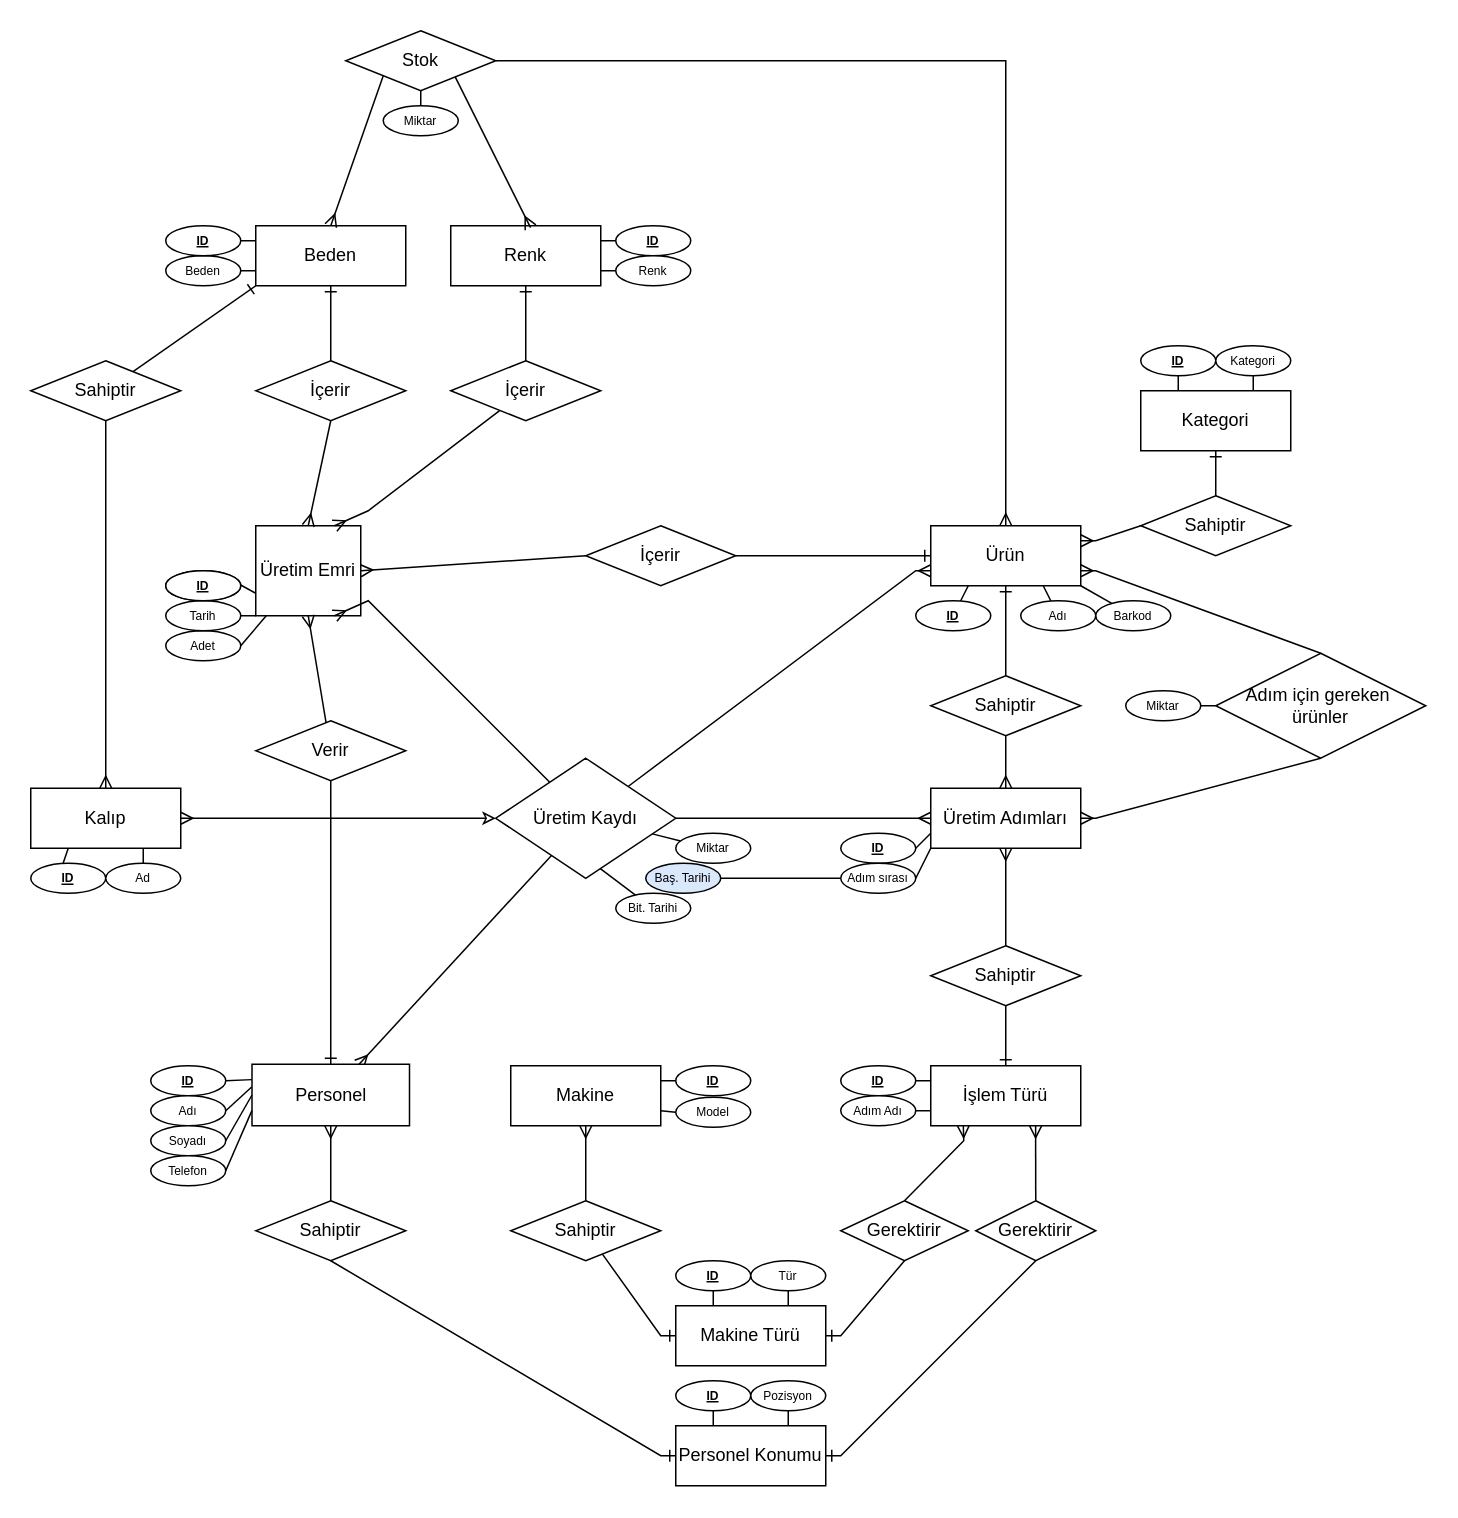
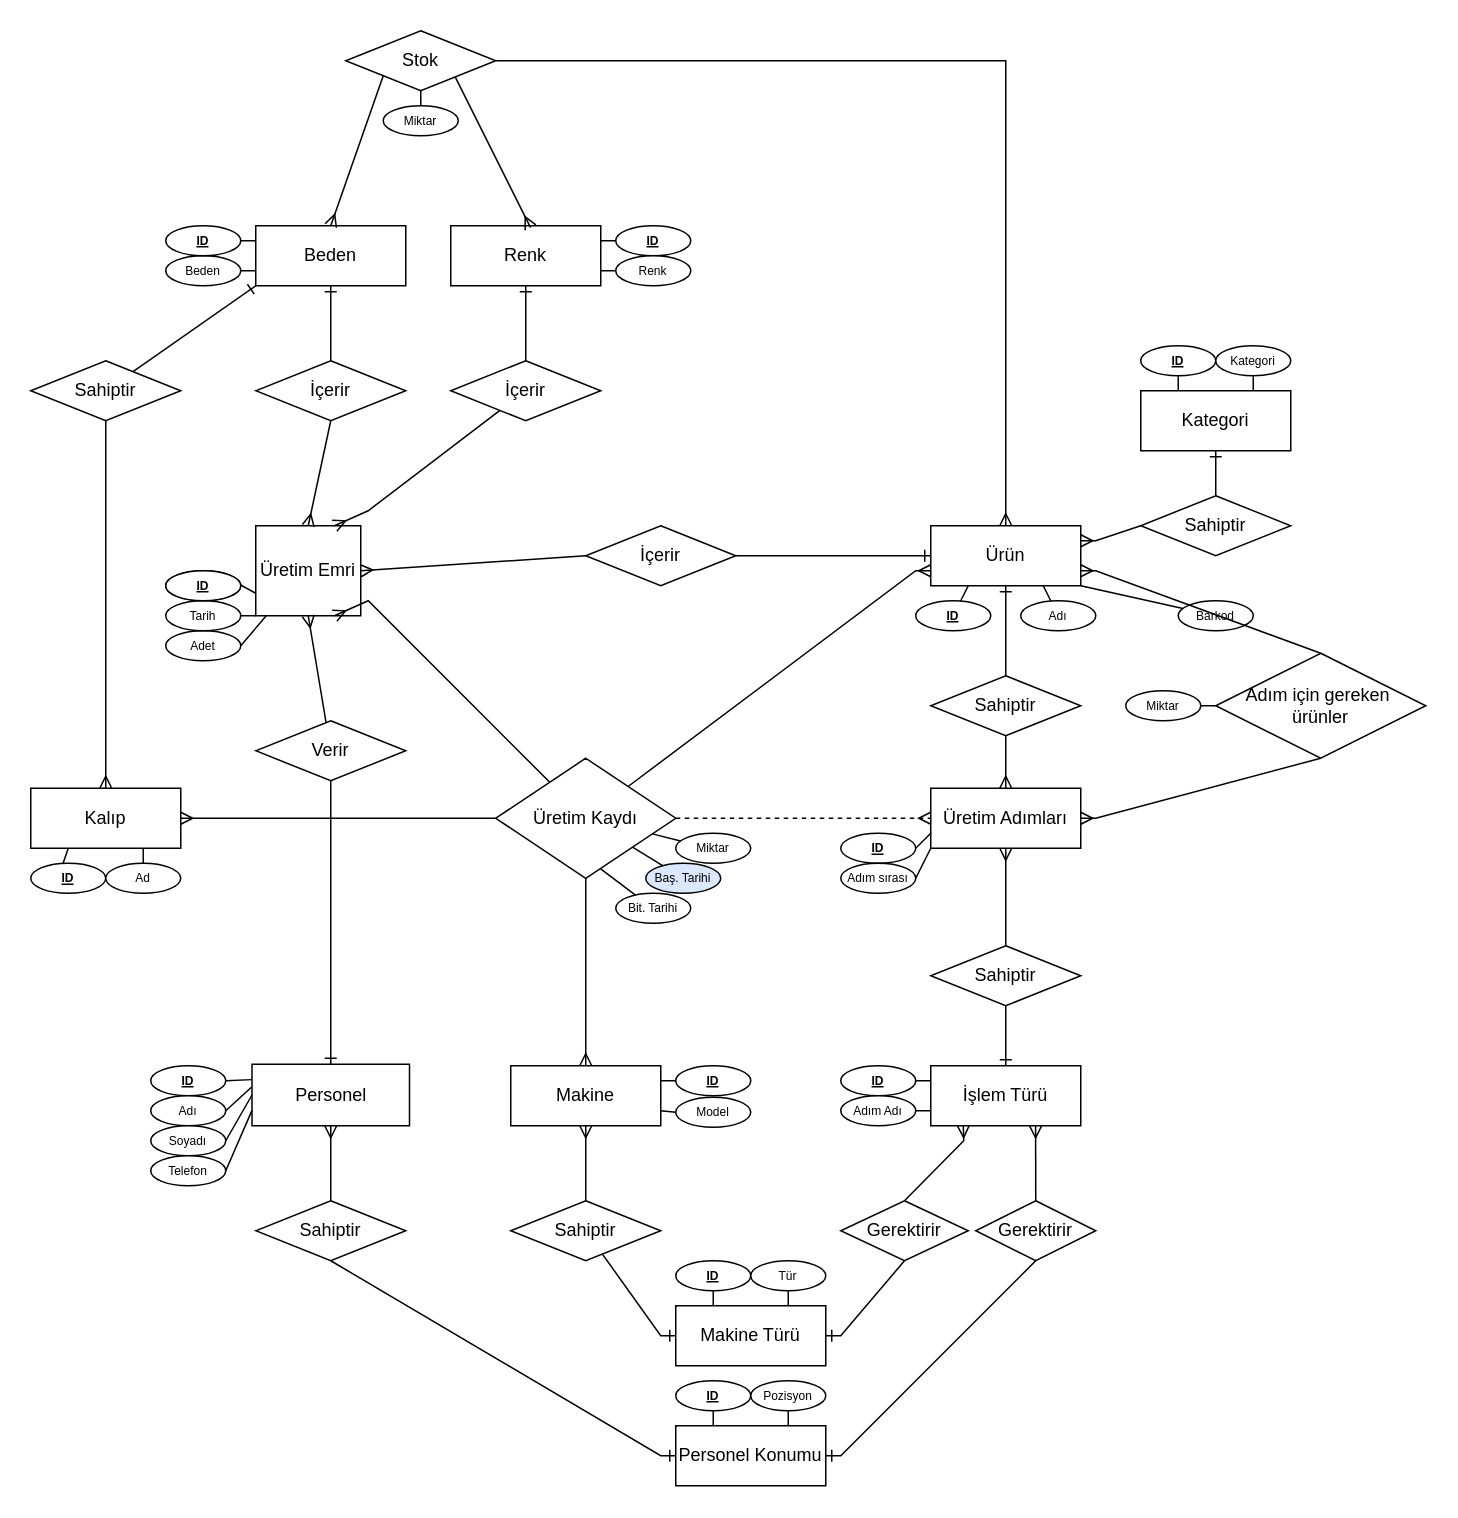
(1133, 616) -> (1216, 616)
(484, 818) -> (488, 818)
(803, 818) -> (803, 818)
(781, 878) -> (648, 857)
(456, 959) -> (586, 971)
